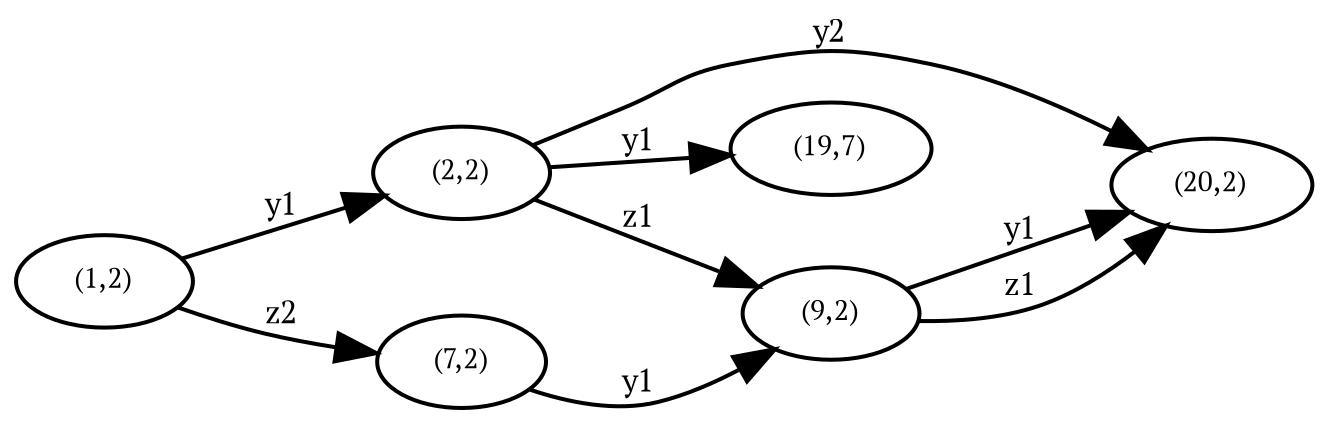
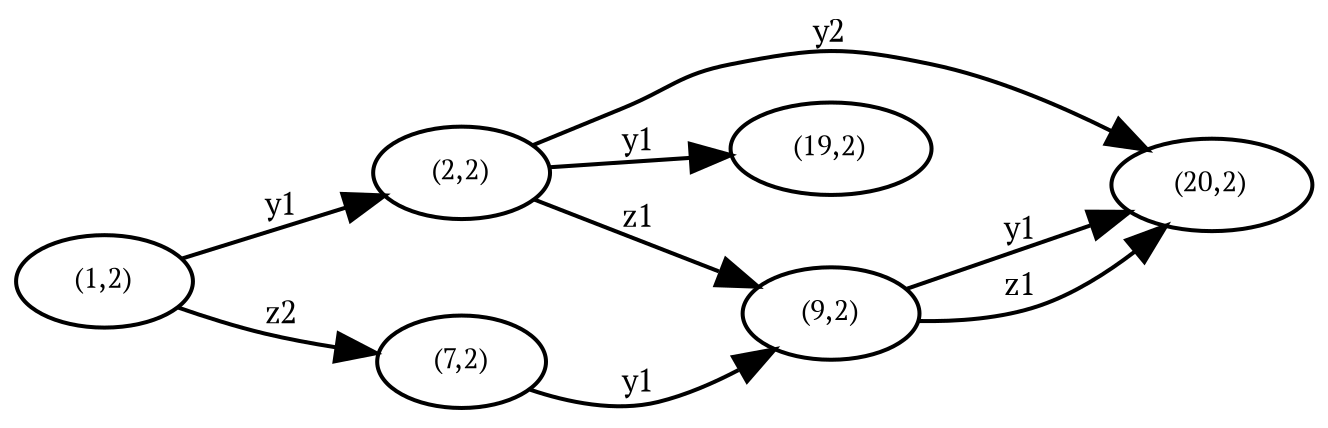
(831, 149) -> (831, 149)
